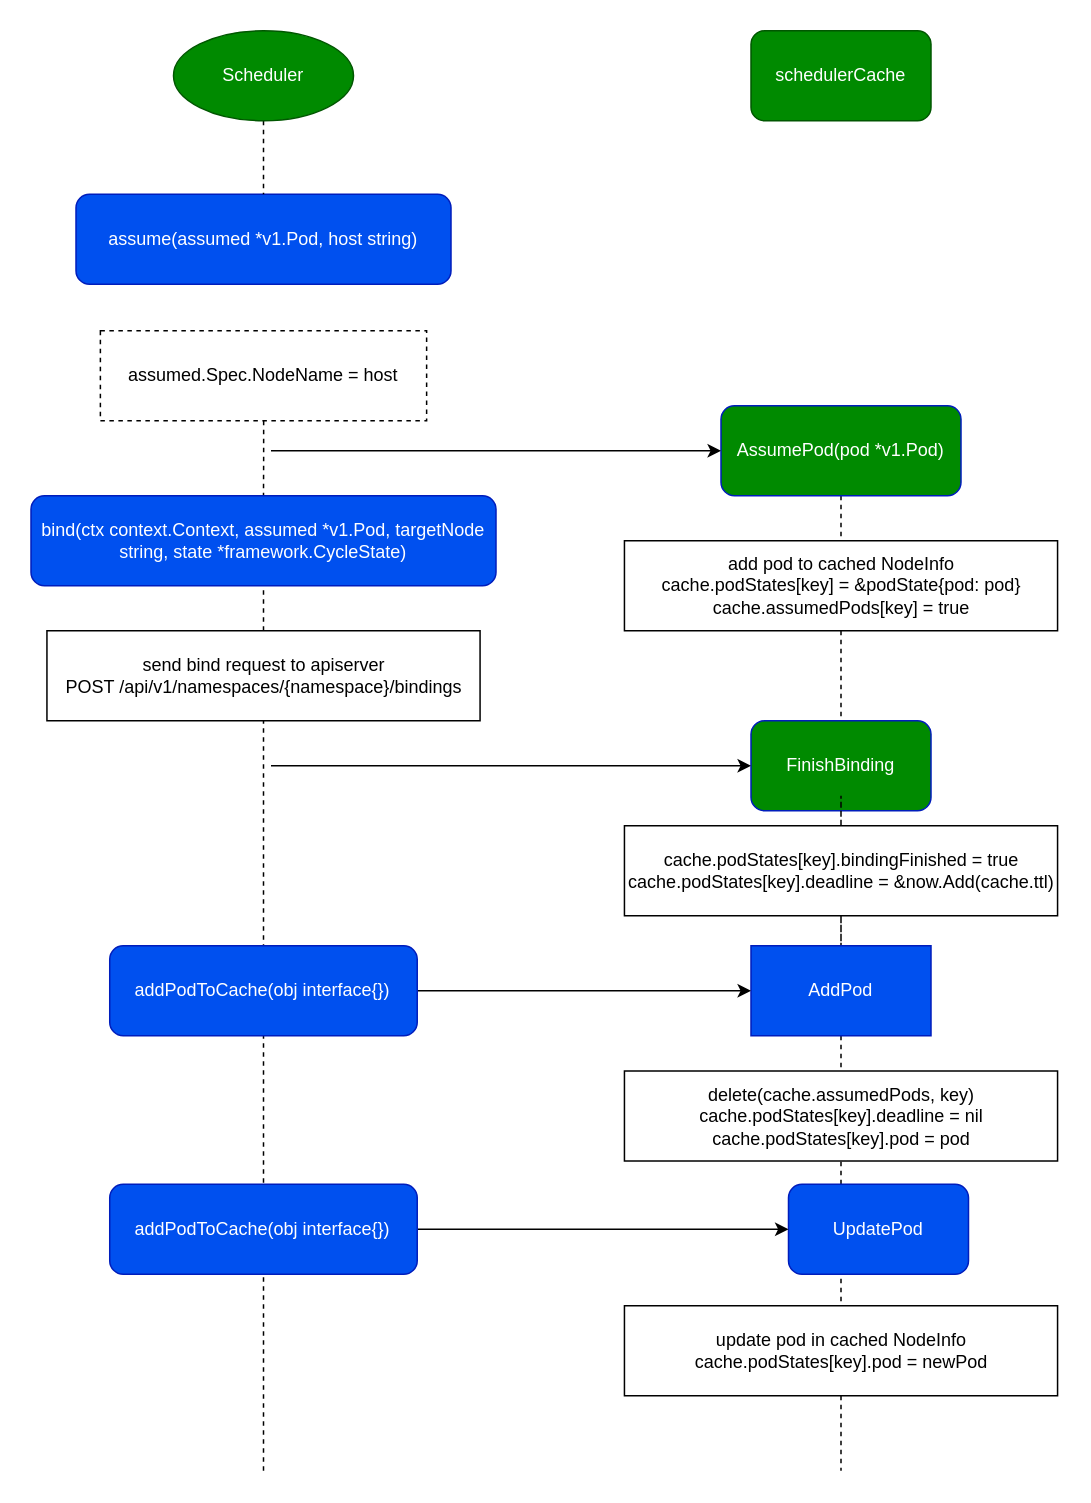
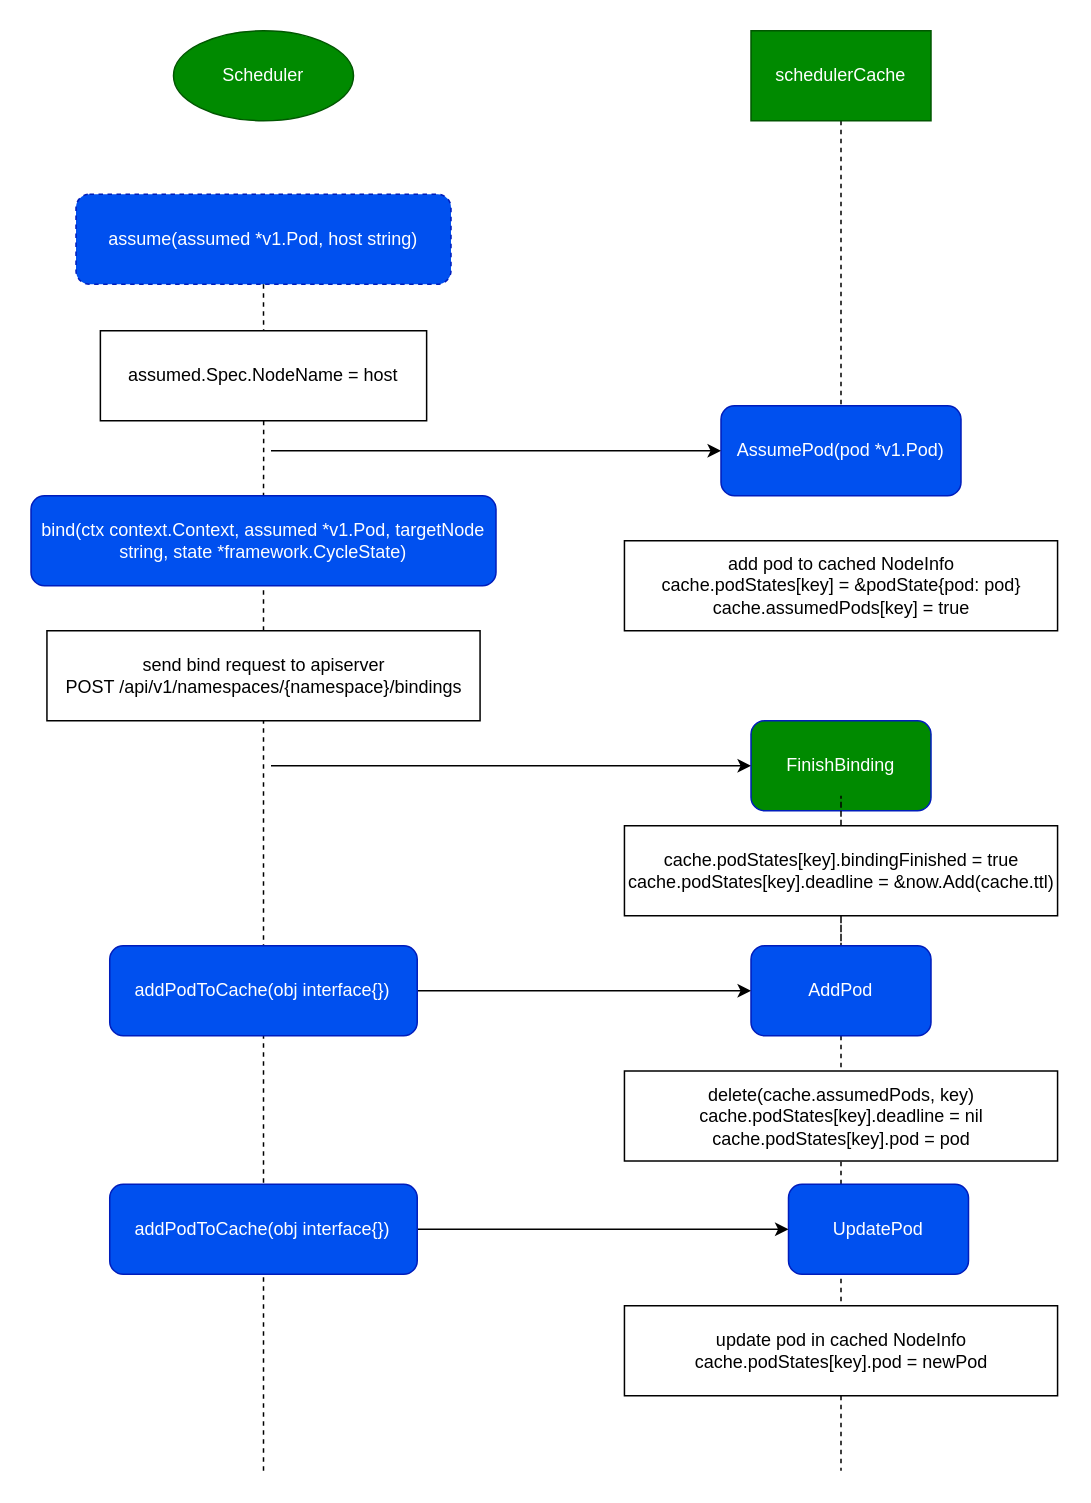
(841, 76) -> (841, 76)
(263, 157) -> none
(263, 239) -> (263, 239)
none -> (841, 263)
none -> (263, 307)
(263, 376) -> (263, 376)
(841, 451) -> (841, 451)
(841, 672) -> none
(841, 991) -> (841, 991)
